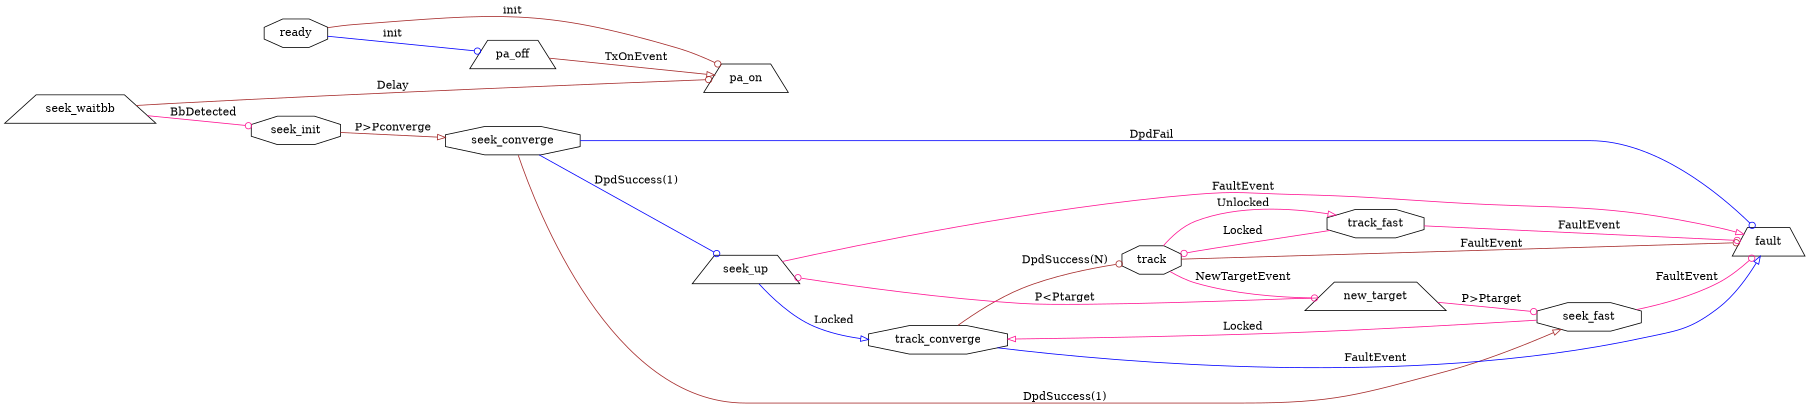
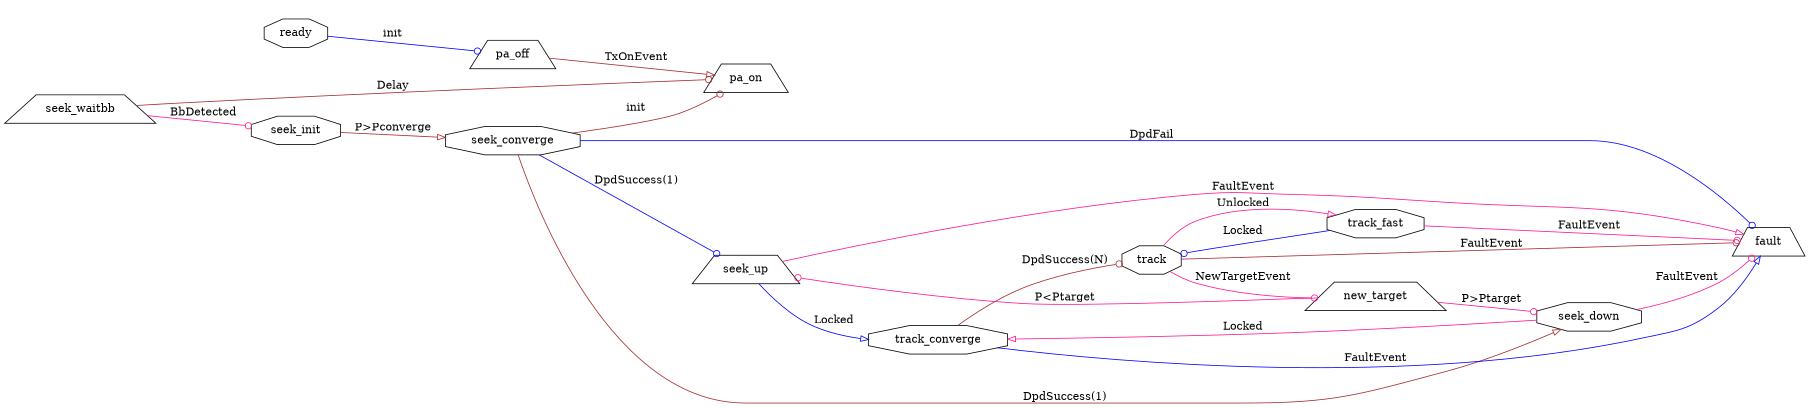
(524, 18) -> (647, 121)
(1259, 241) -> (1259, 241)
(1589, 317) -> (1589, 317)
